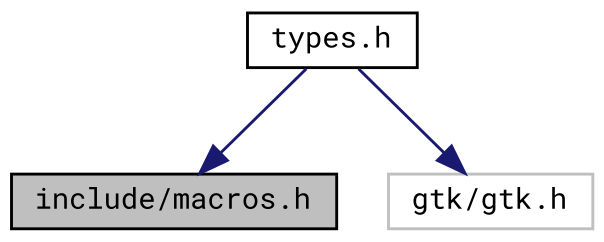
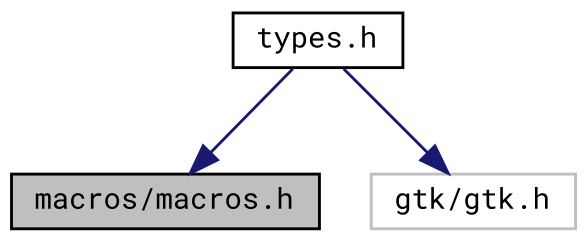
(174, 201) -> (165, 201)
